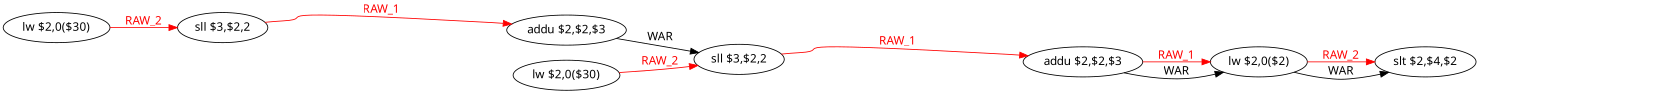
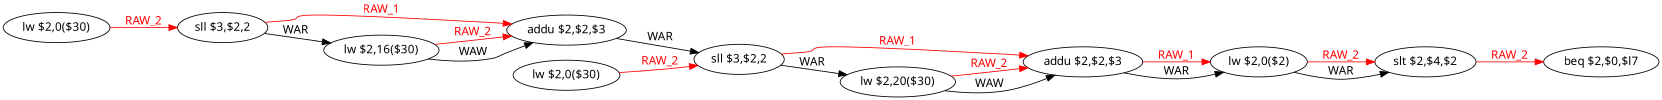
none -> (381, 50)
none -> (1601, 62)
none -> (898, 82)
